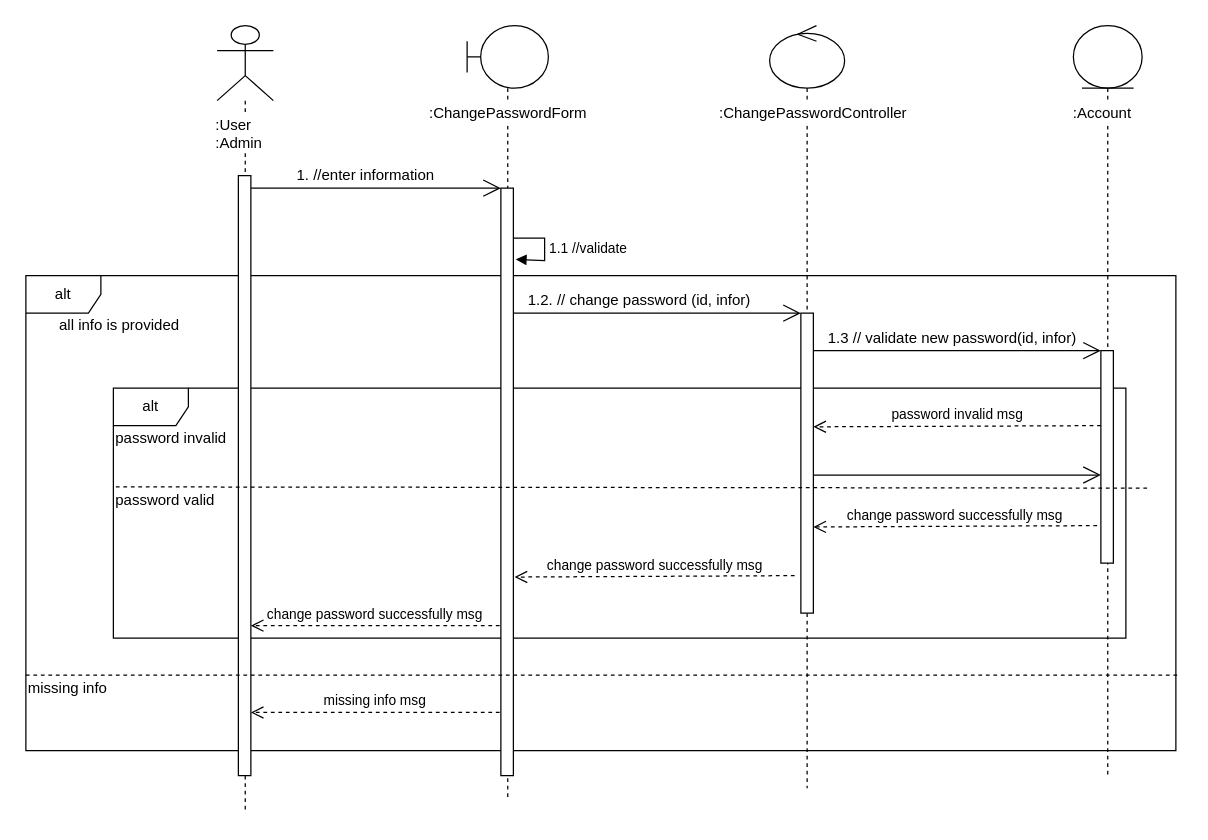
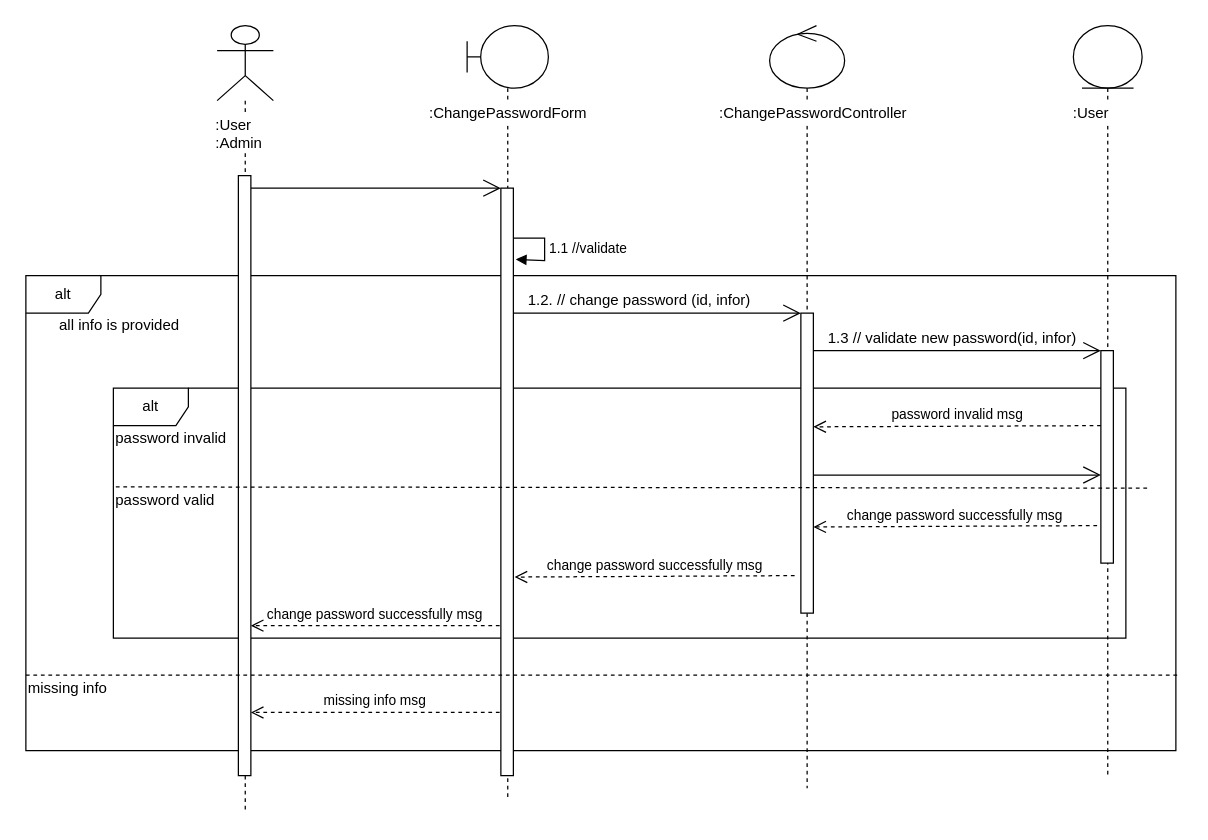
(1105, 113) -> (1092, 113)
(376, 176) -> none
